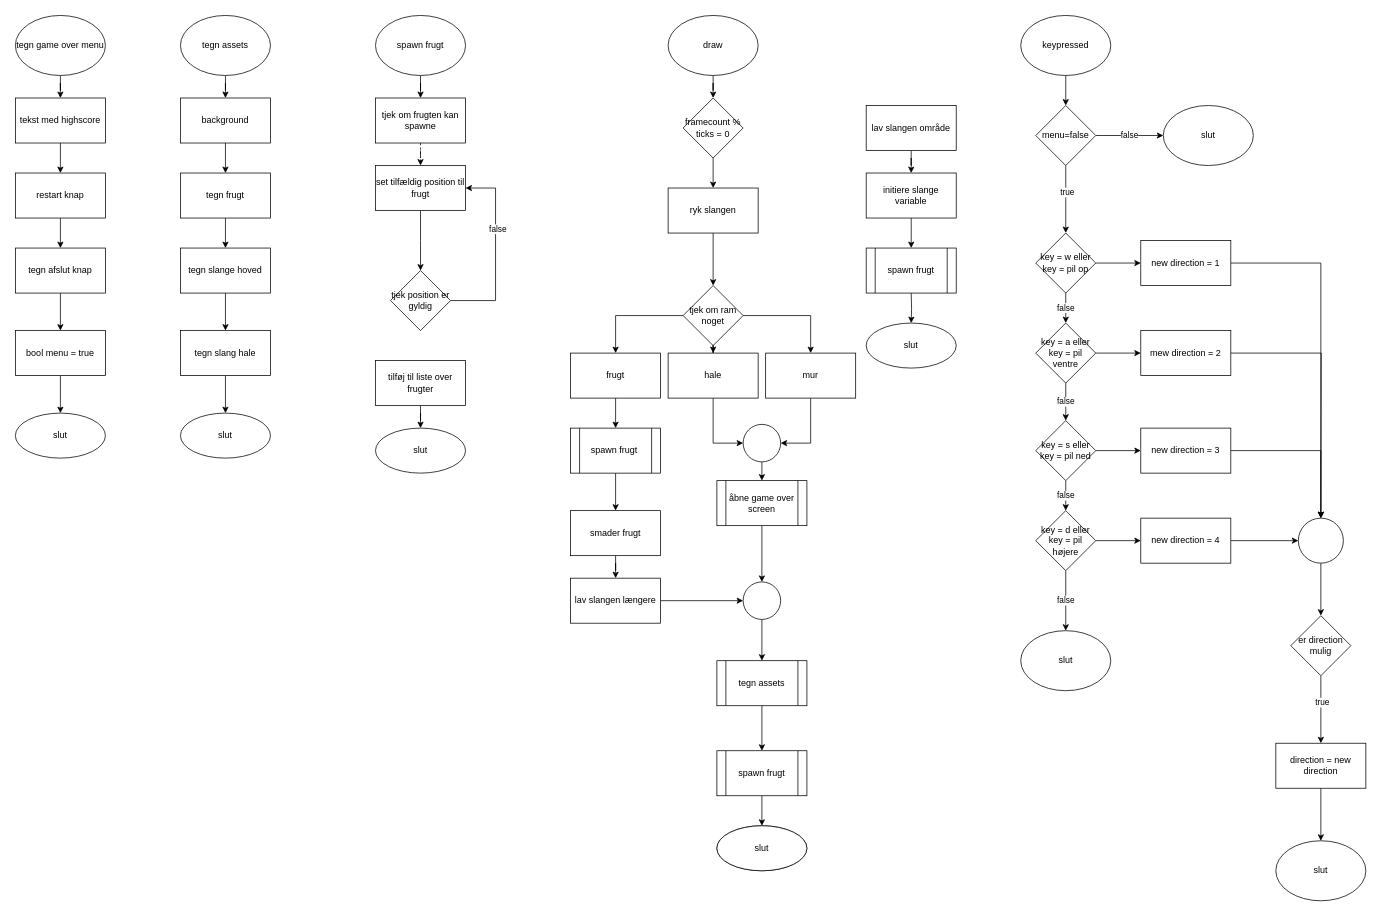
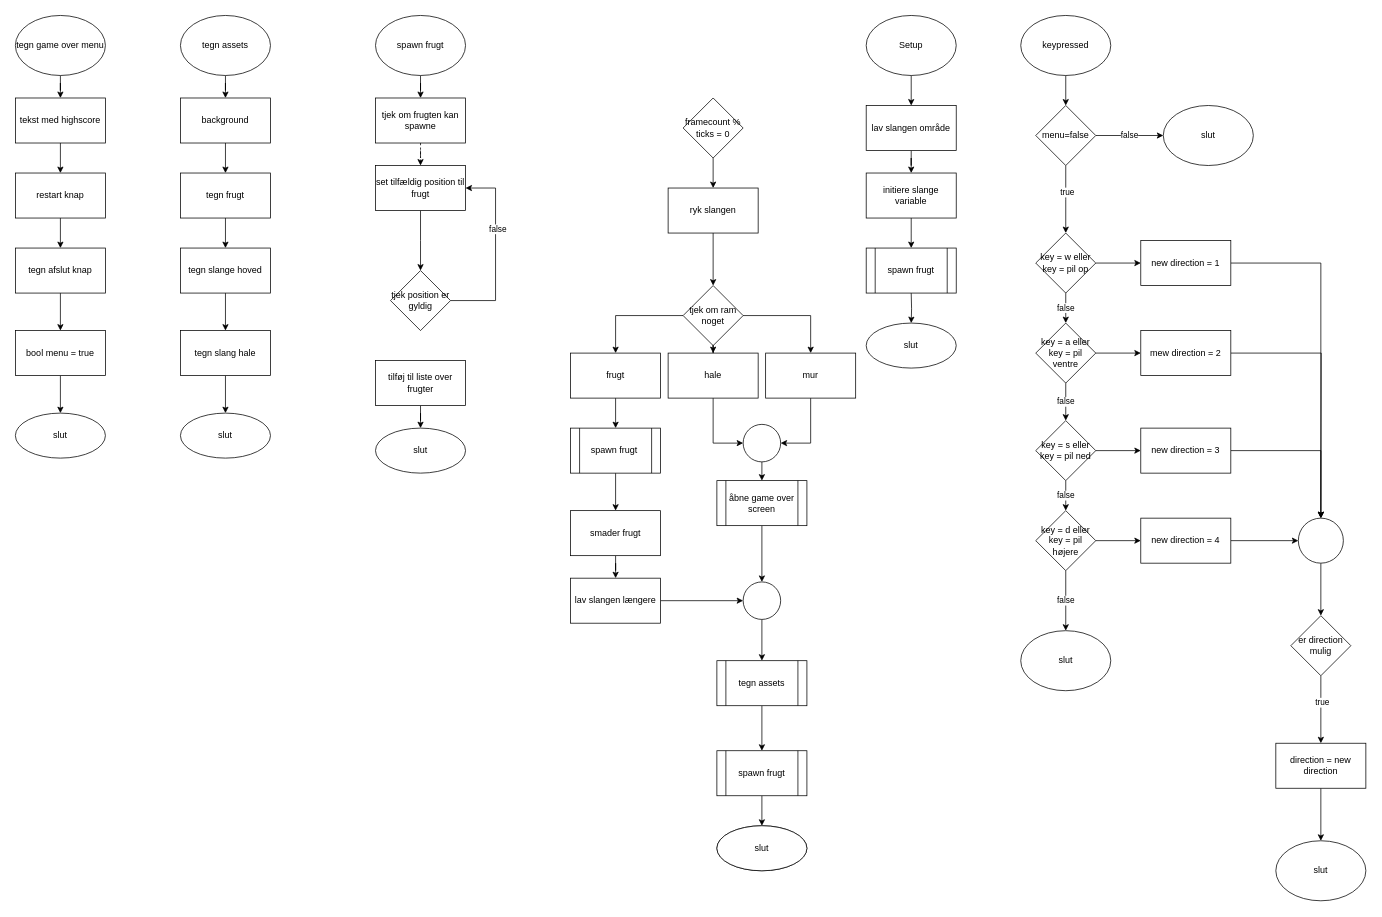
(713, 45) -> none
none -> (911, 45)
none -> (911, 87)
(713, 89) -> none
